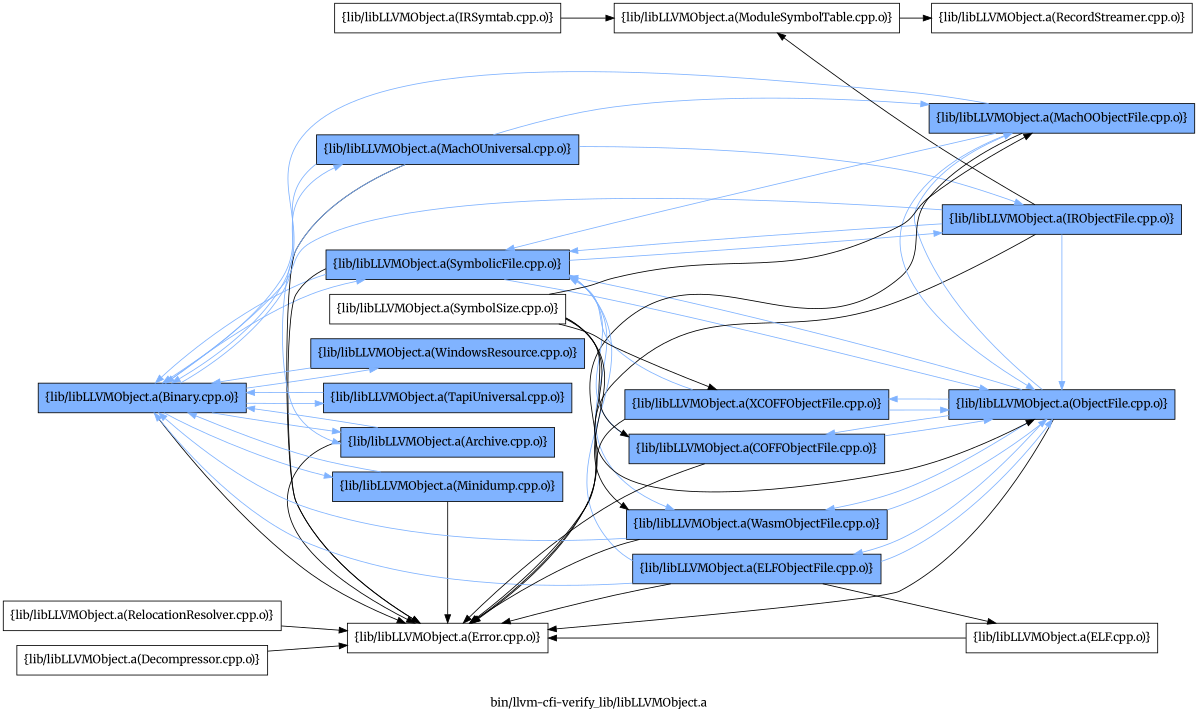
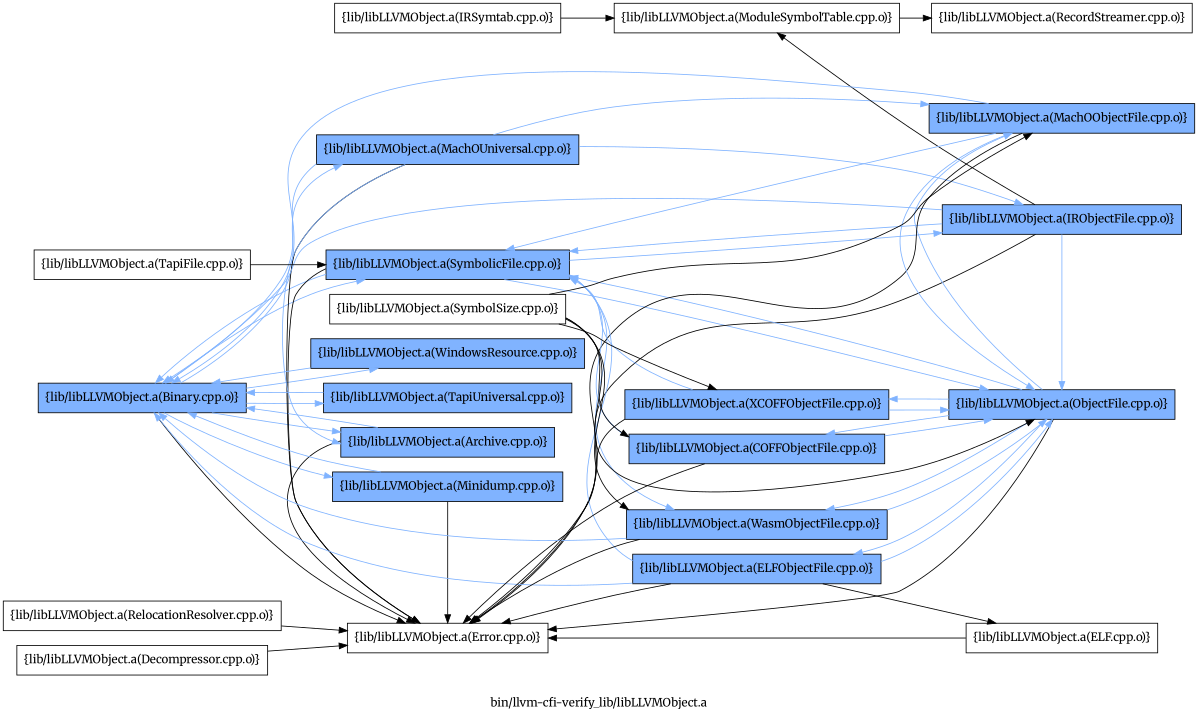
none -> (142, 265)
